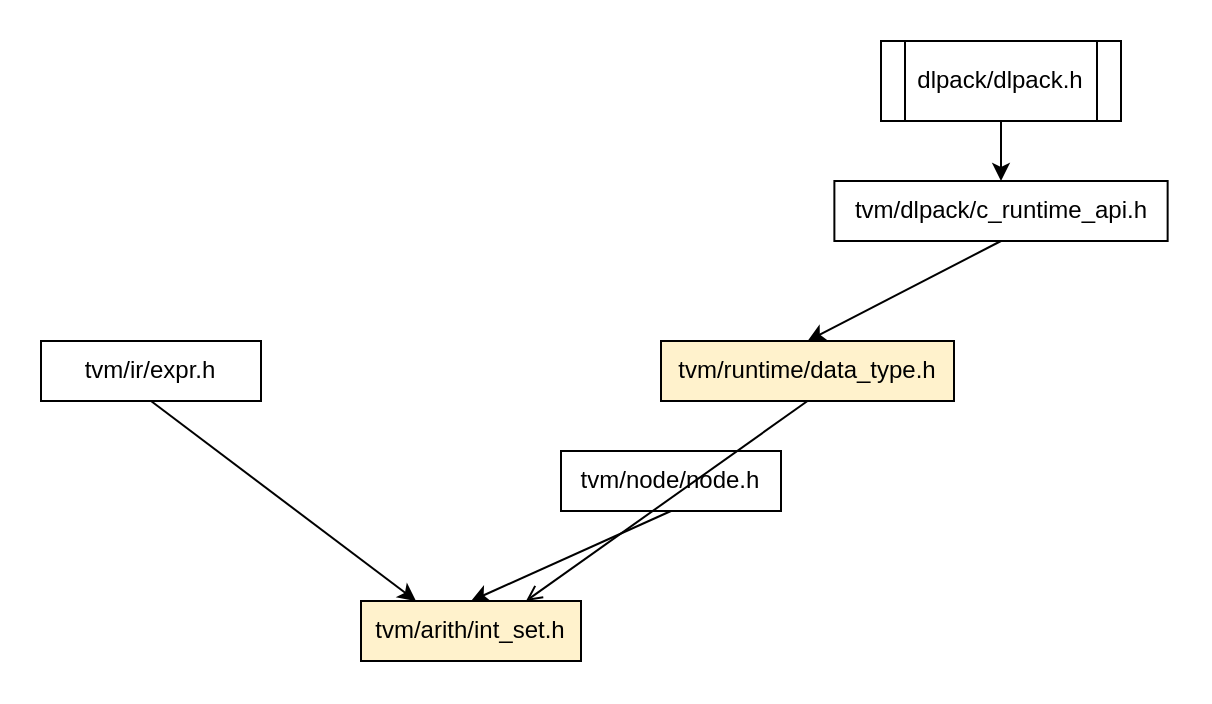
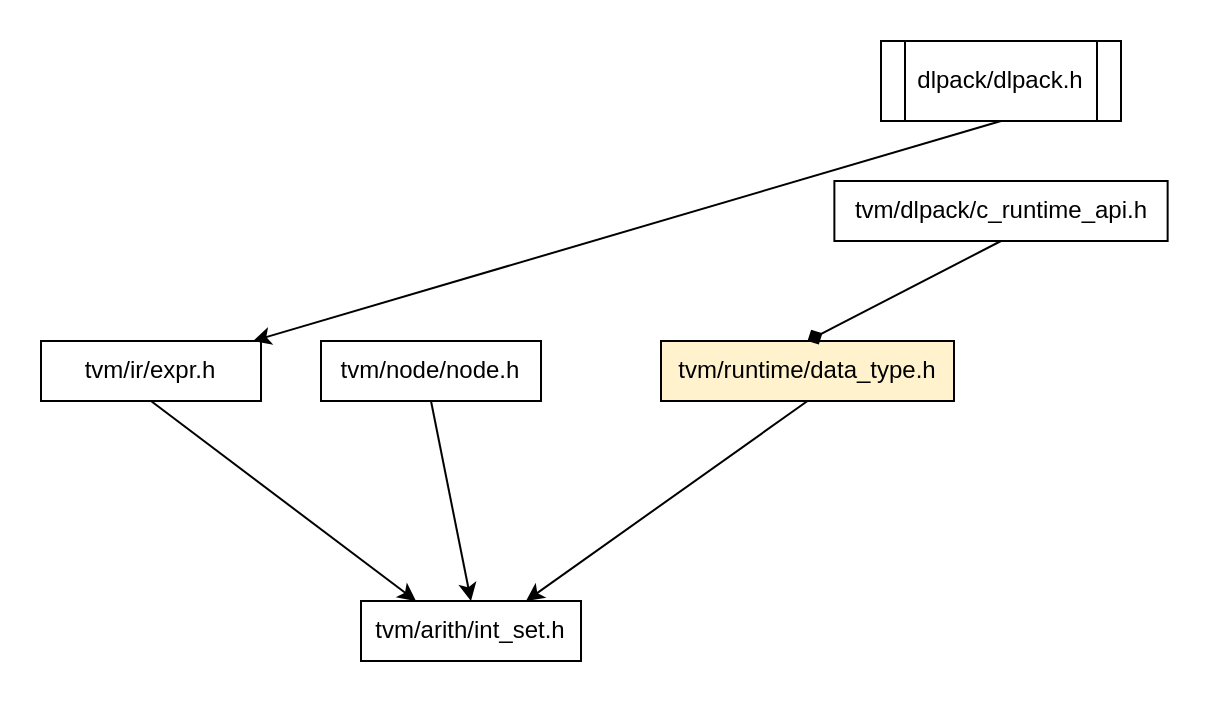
(1001, 144) -> (633, 229)
(821, 334) -> (822, 333)
(671, 481) -> (431, 371)
(535, 594) -> (538, 592)
(471, 631) -> (471, 631)
